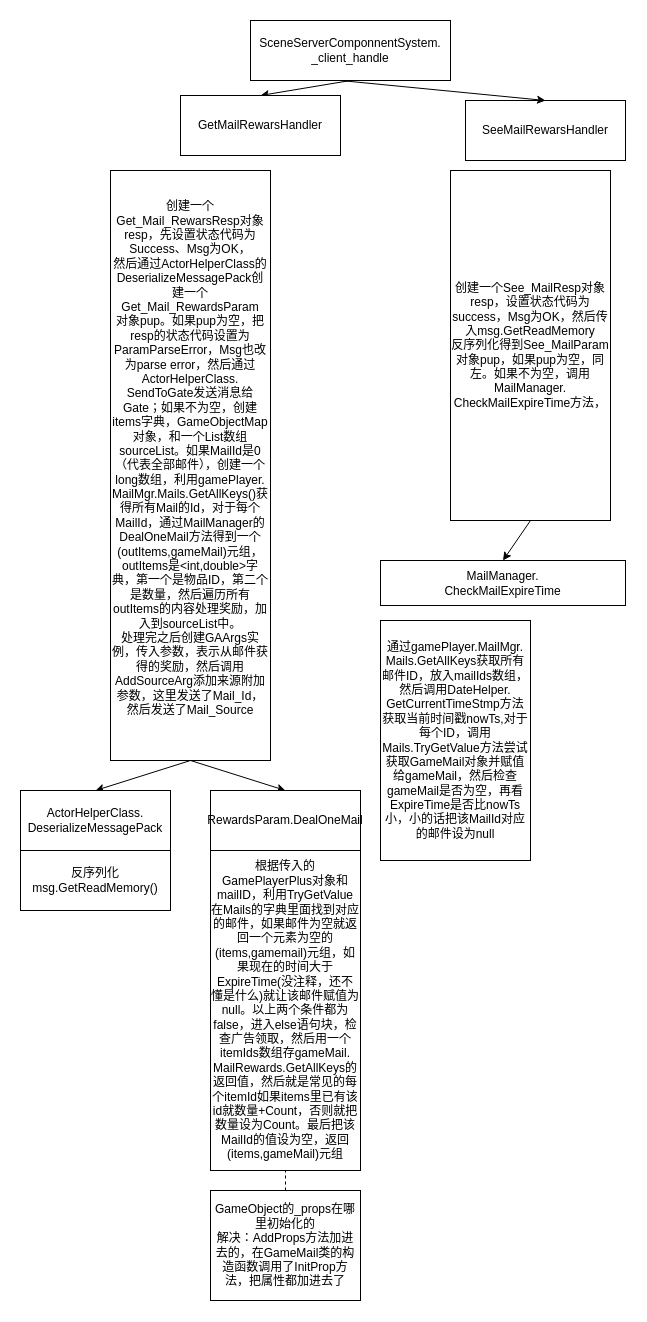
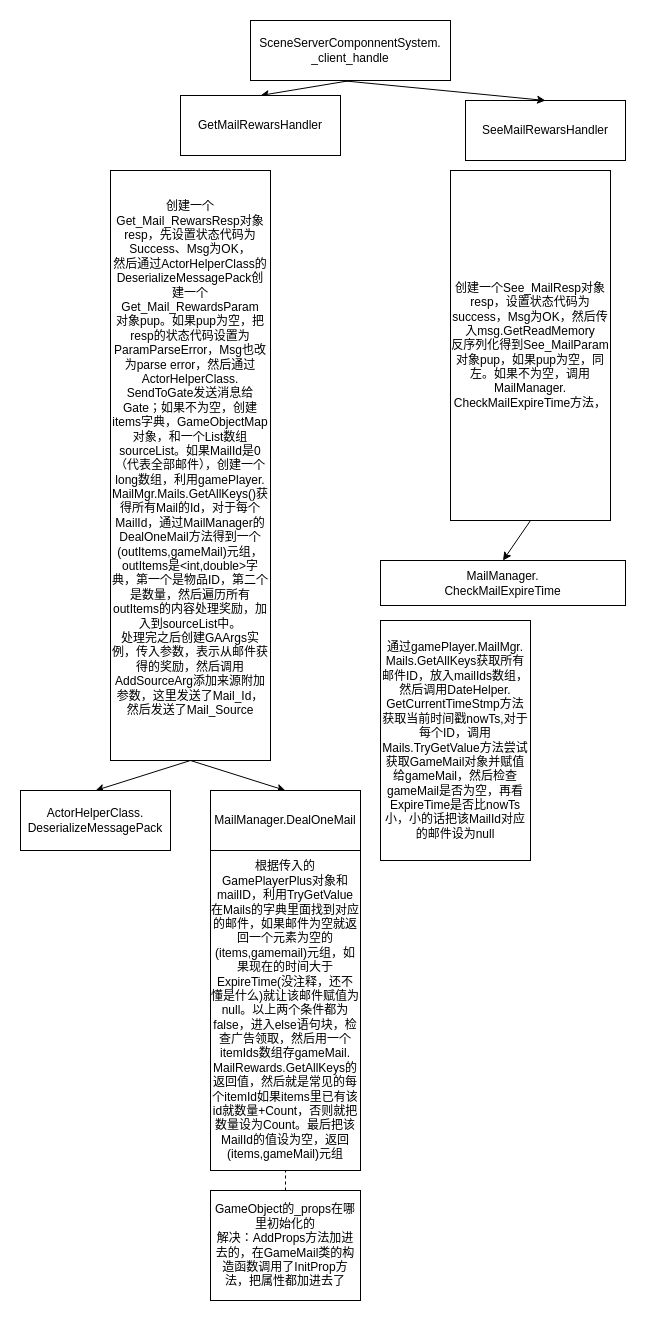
(286, 821) -> (286, 821)
(96, 881) -> none
